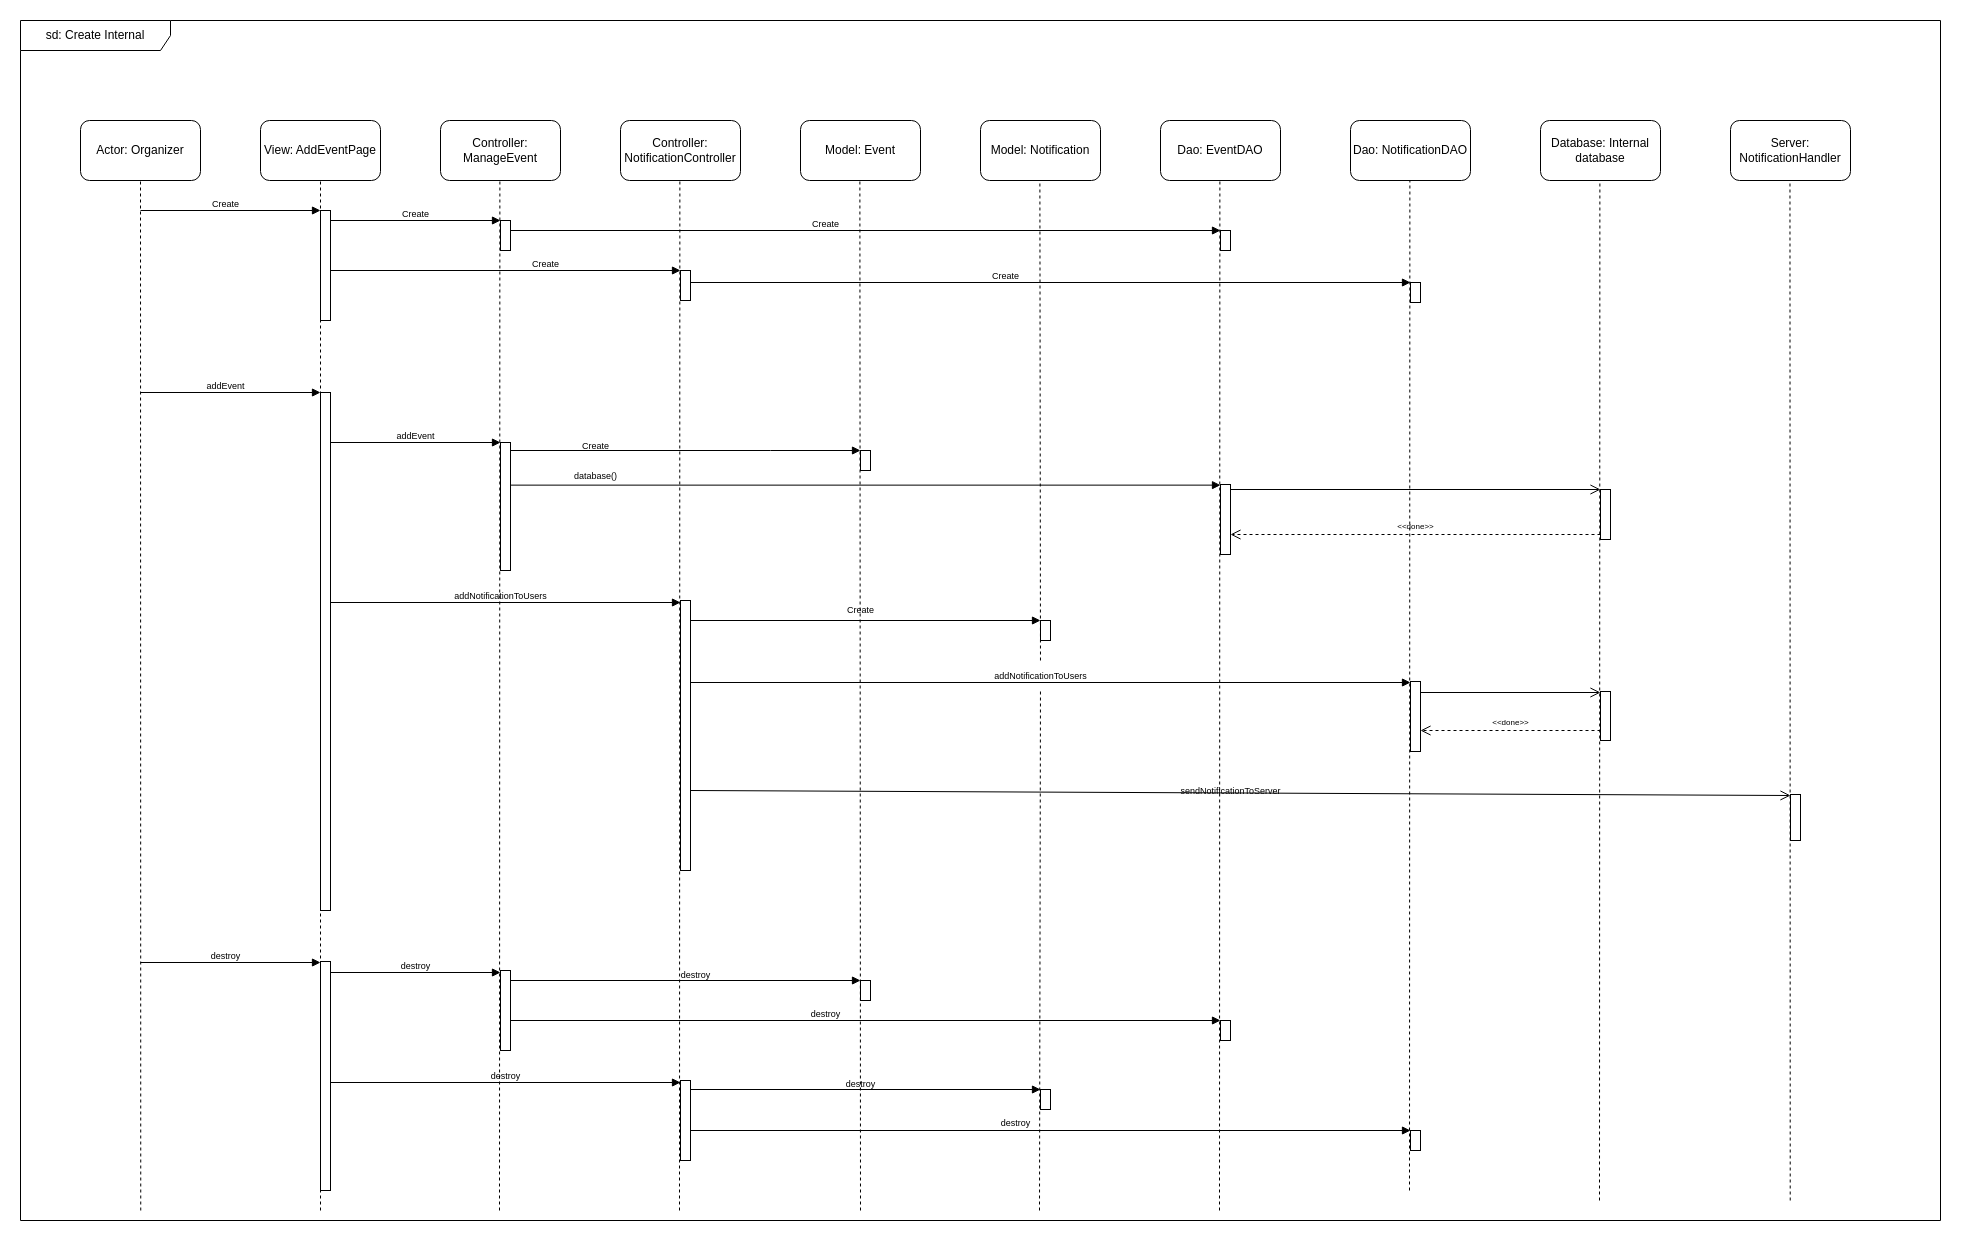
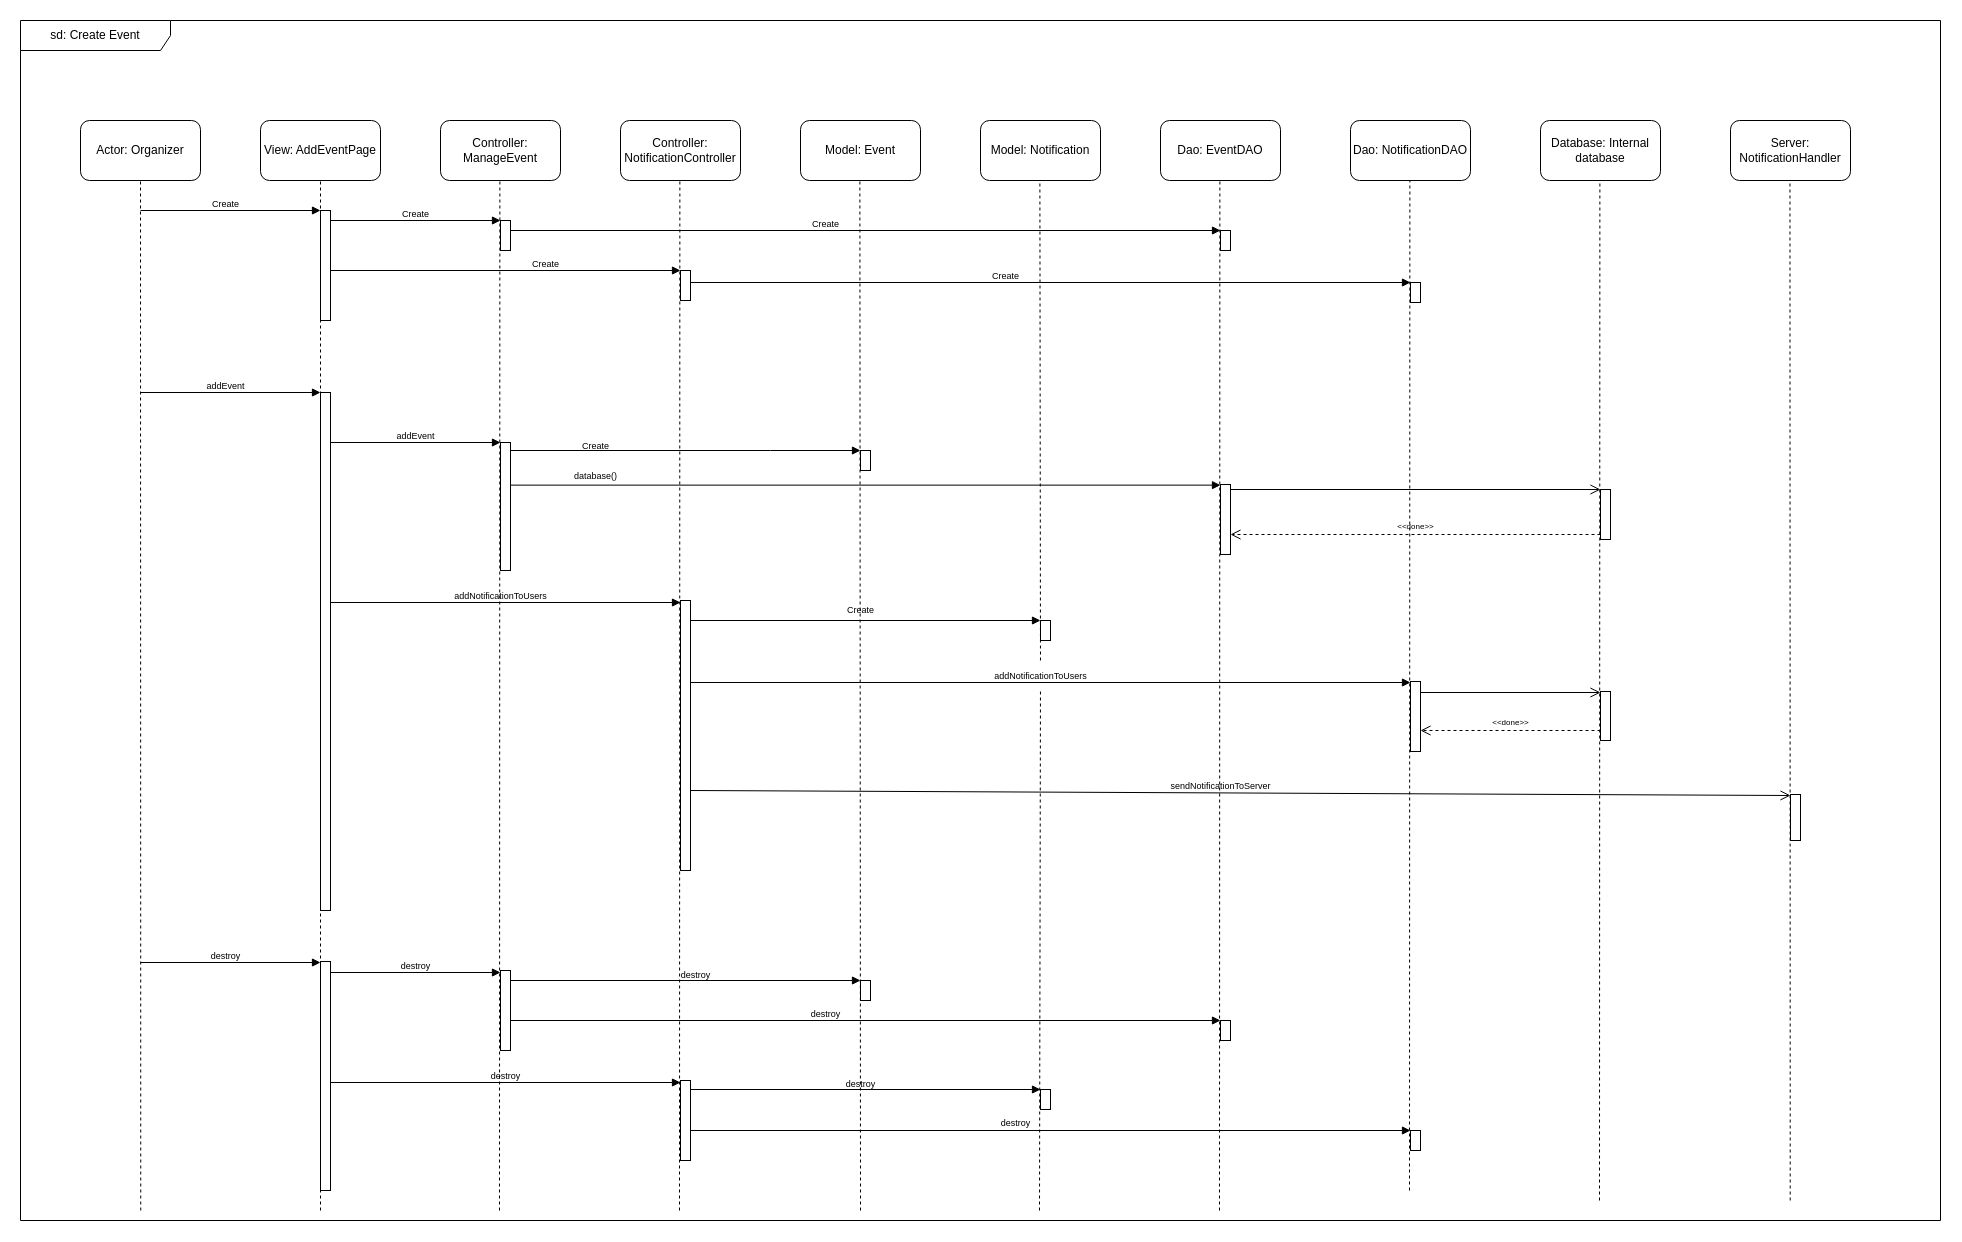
(96, 36) -> (96, 36)
(1231, 791) -> (1221, 786)
